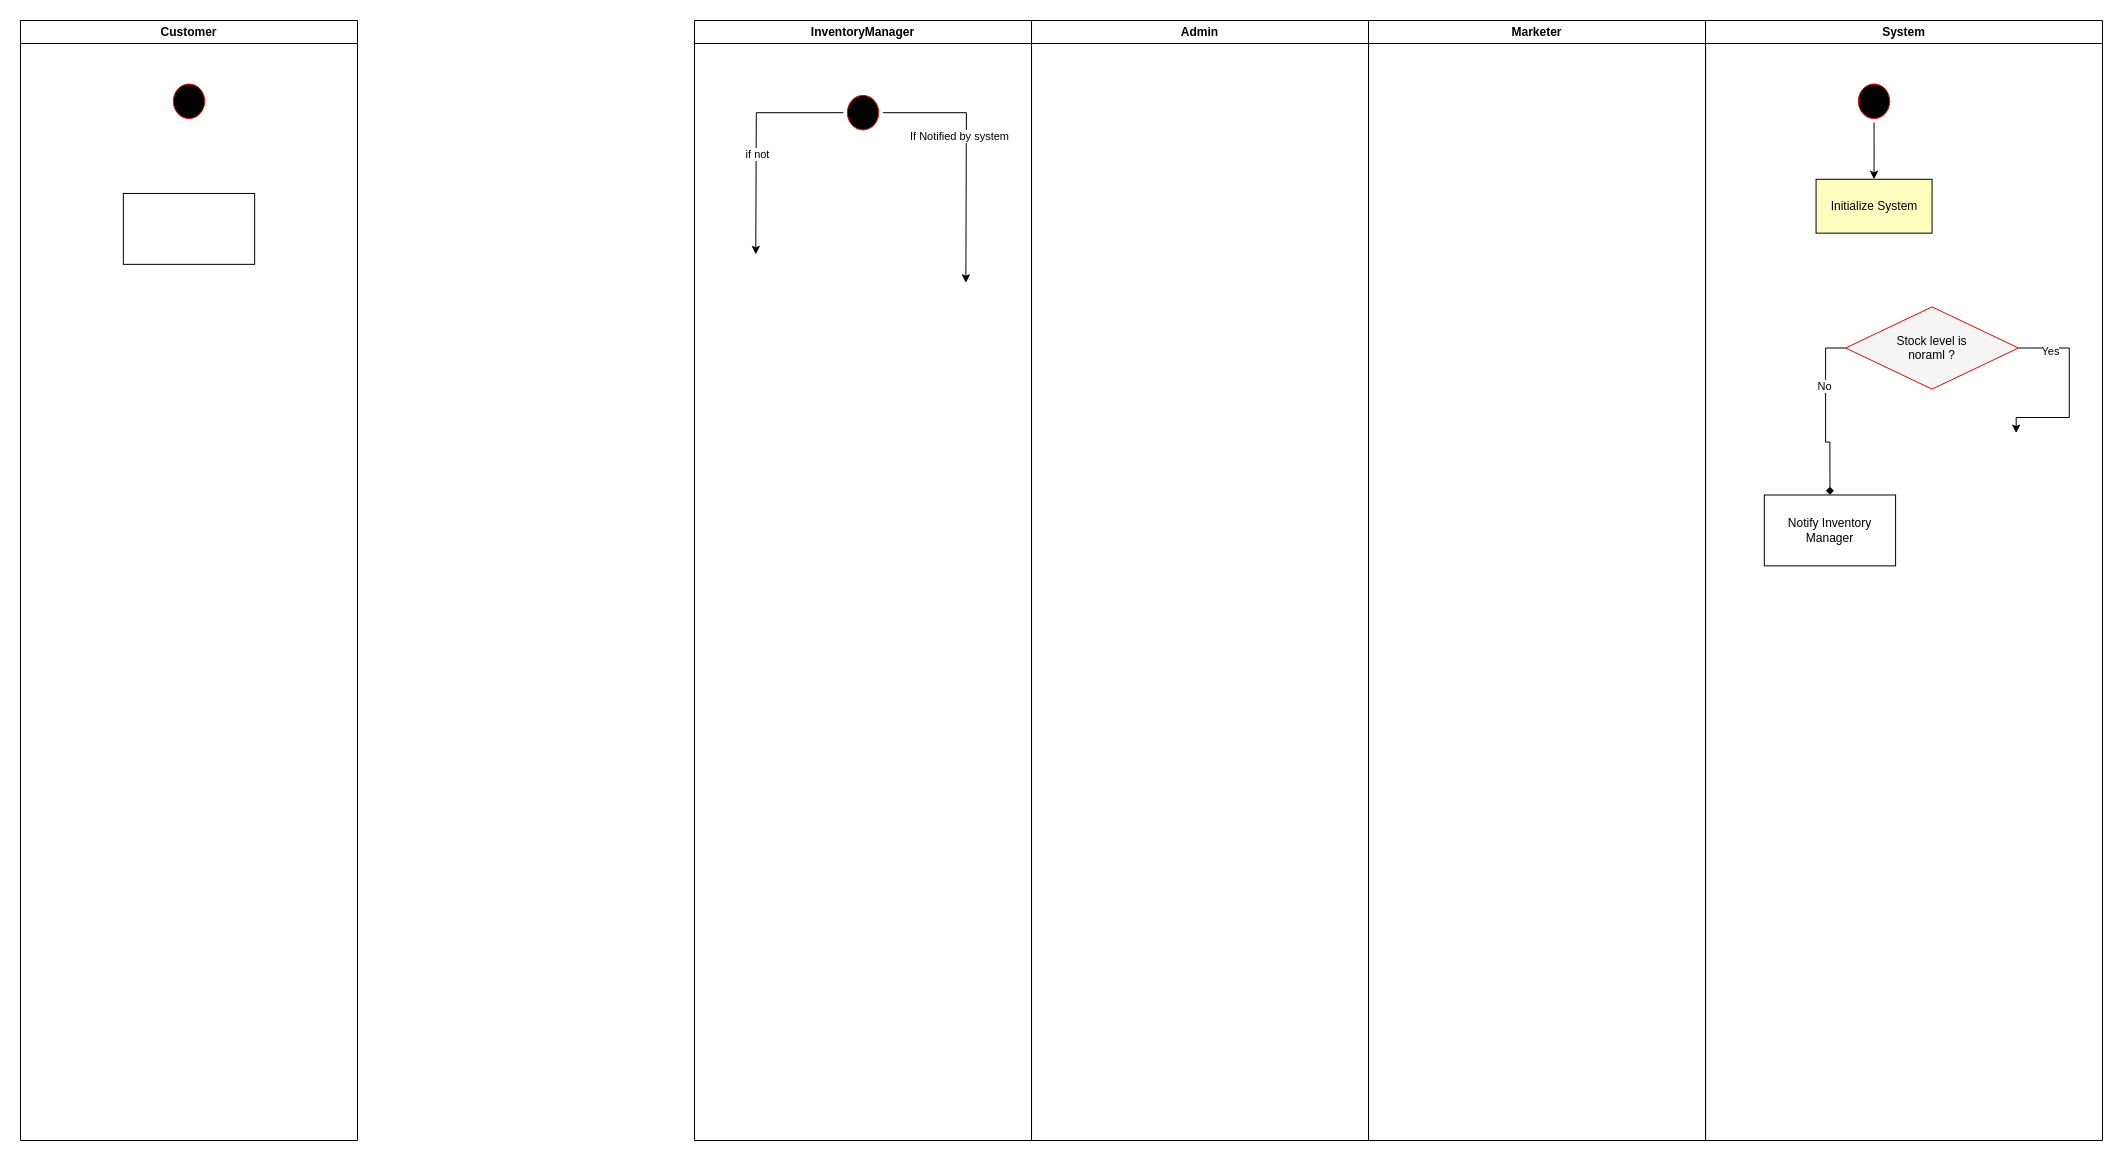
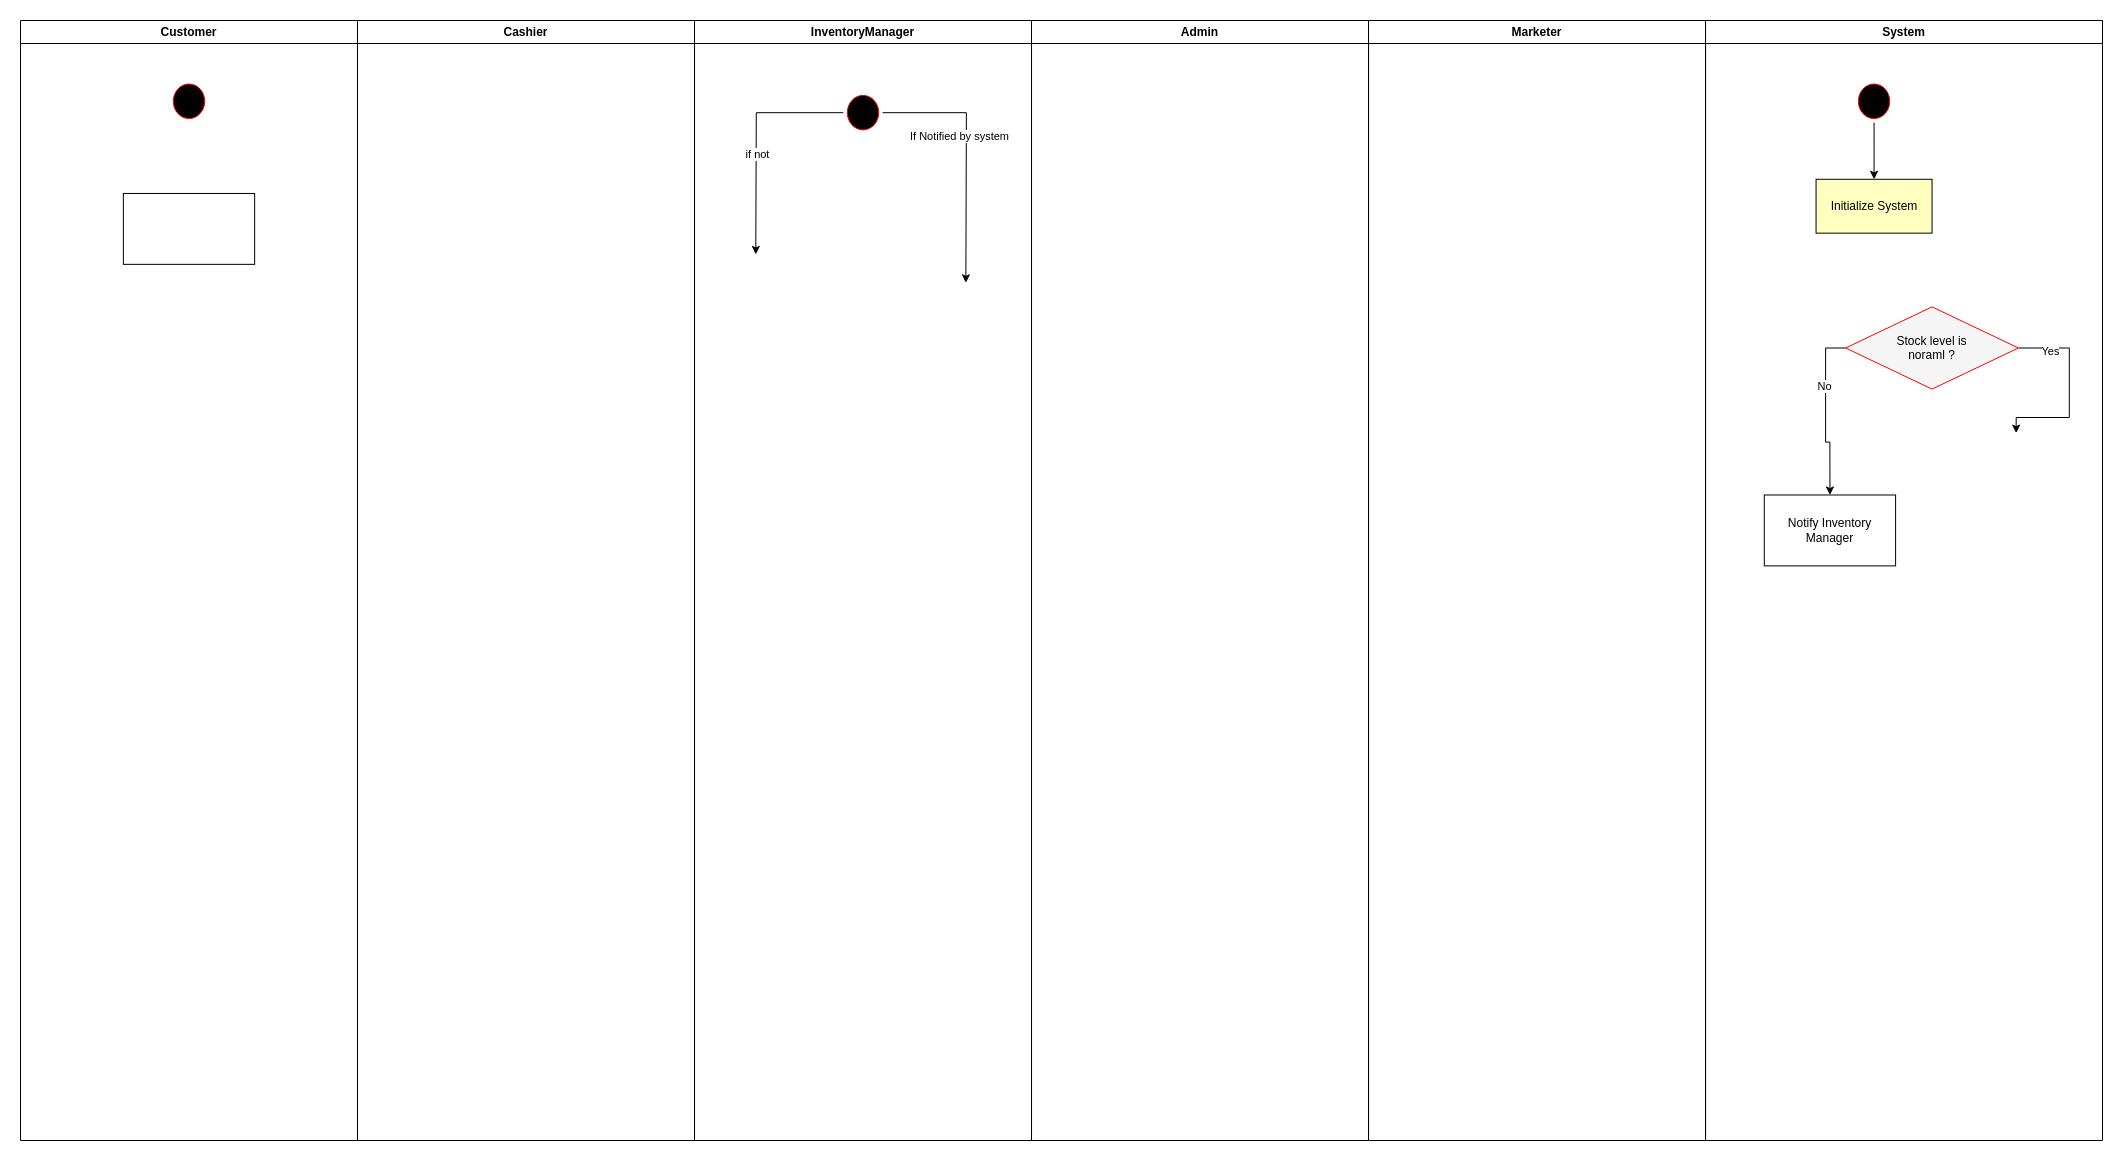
(1830, 486) -> (1830, 487)
none -> (526, 581)
